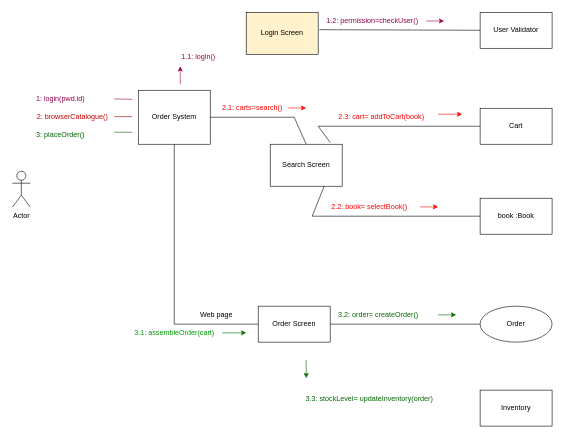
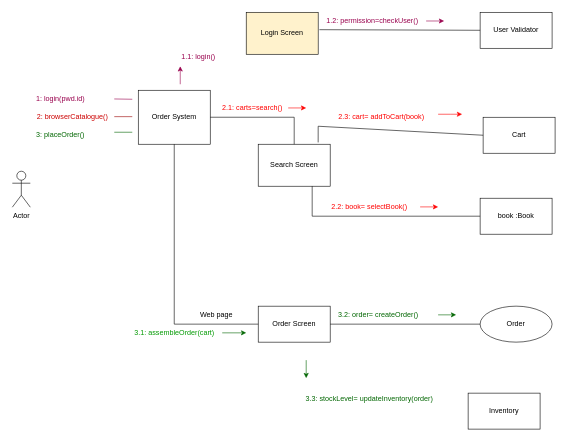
(516, 126) -> (519, 135)
(306, 165) -> (294, 165)
(516, 408) -> (504, 411)
